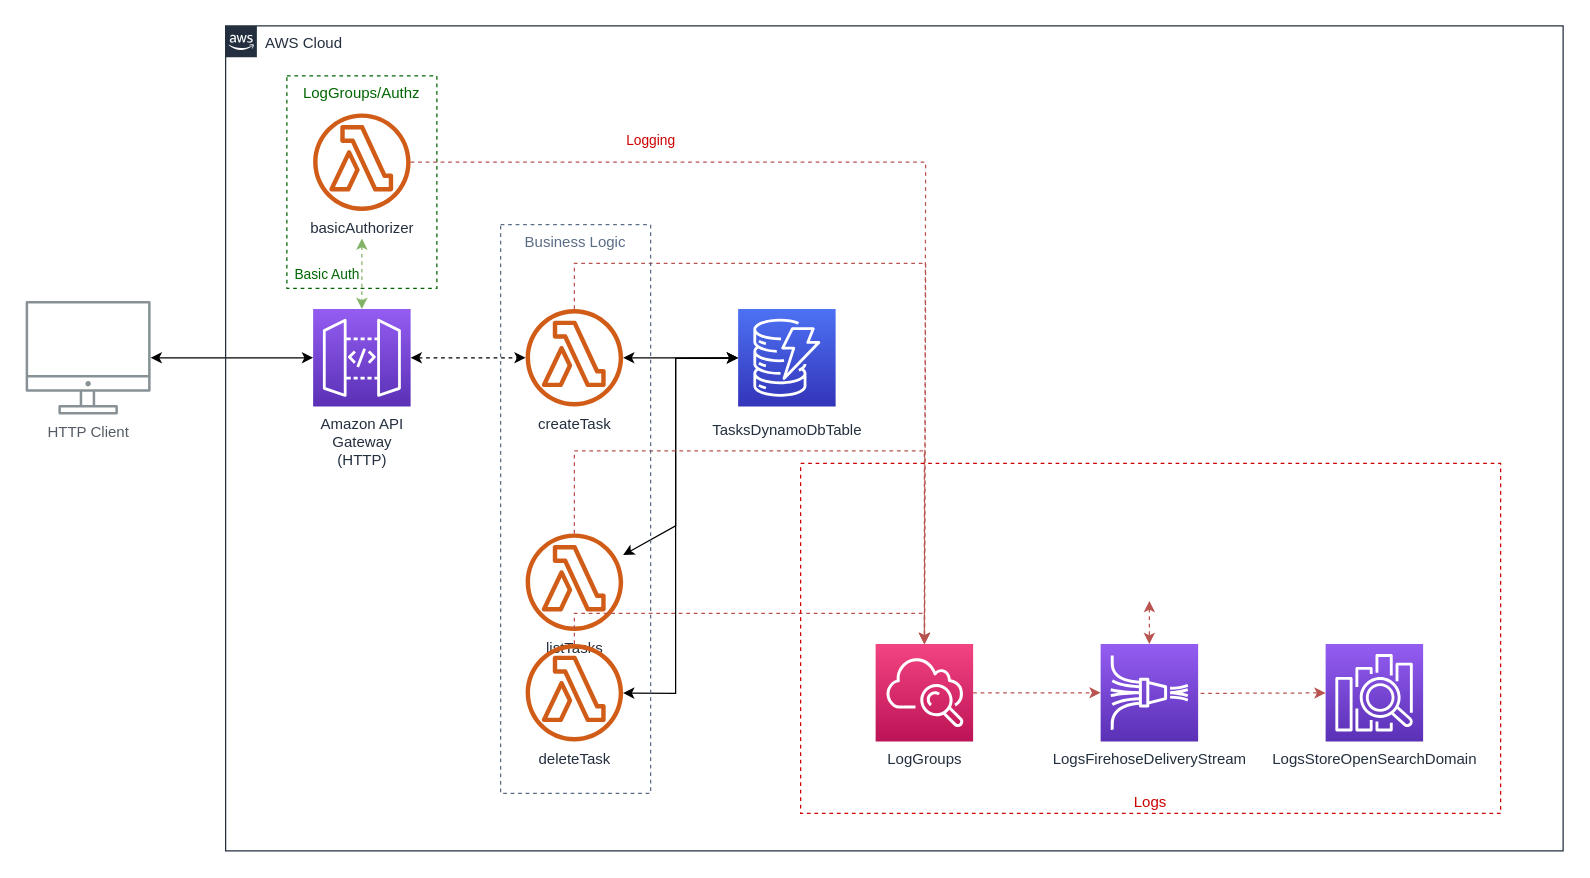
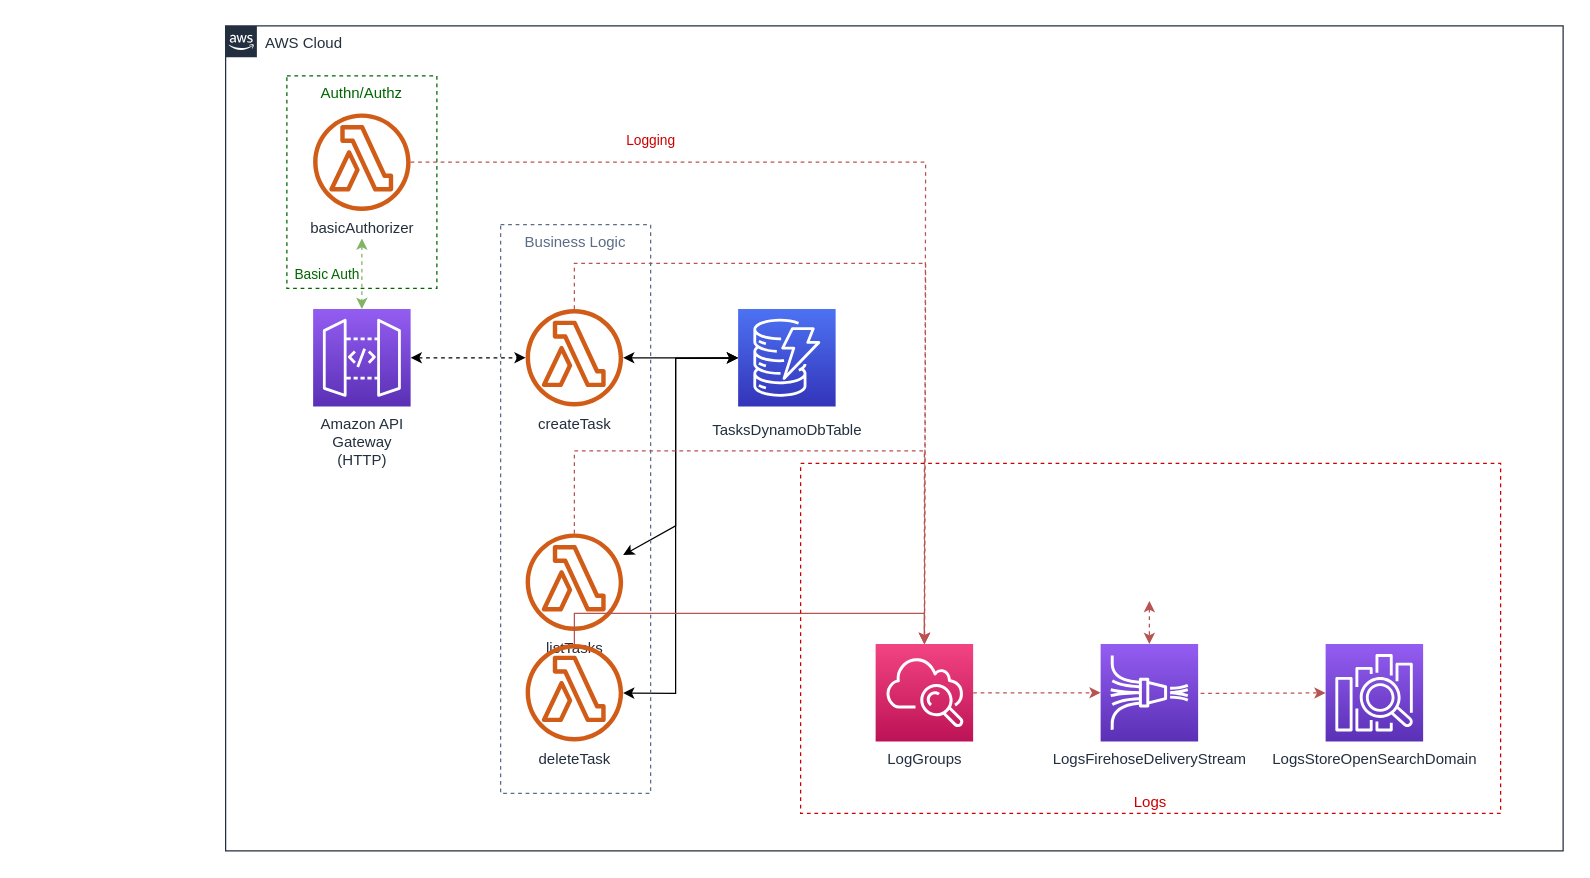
(361, 93) -> (361, 93)
(88, 358) -> none
(232, 358) -> none
(767, 613) -> (767, 613)
